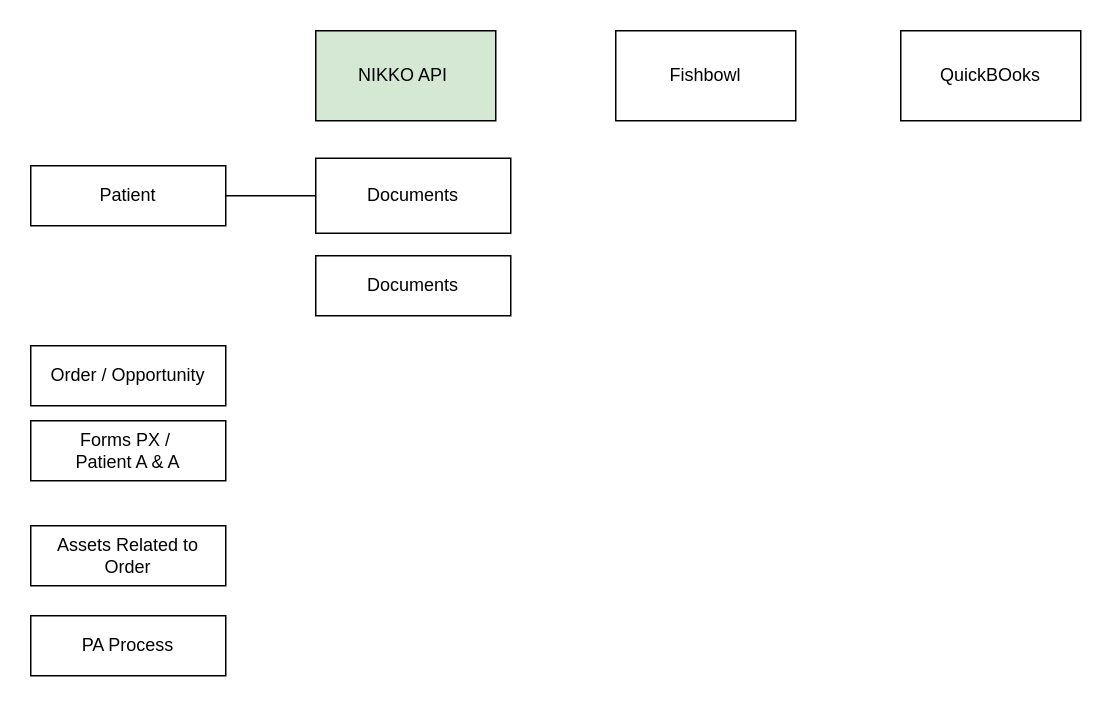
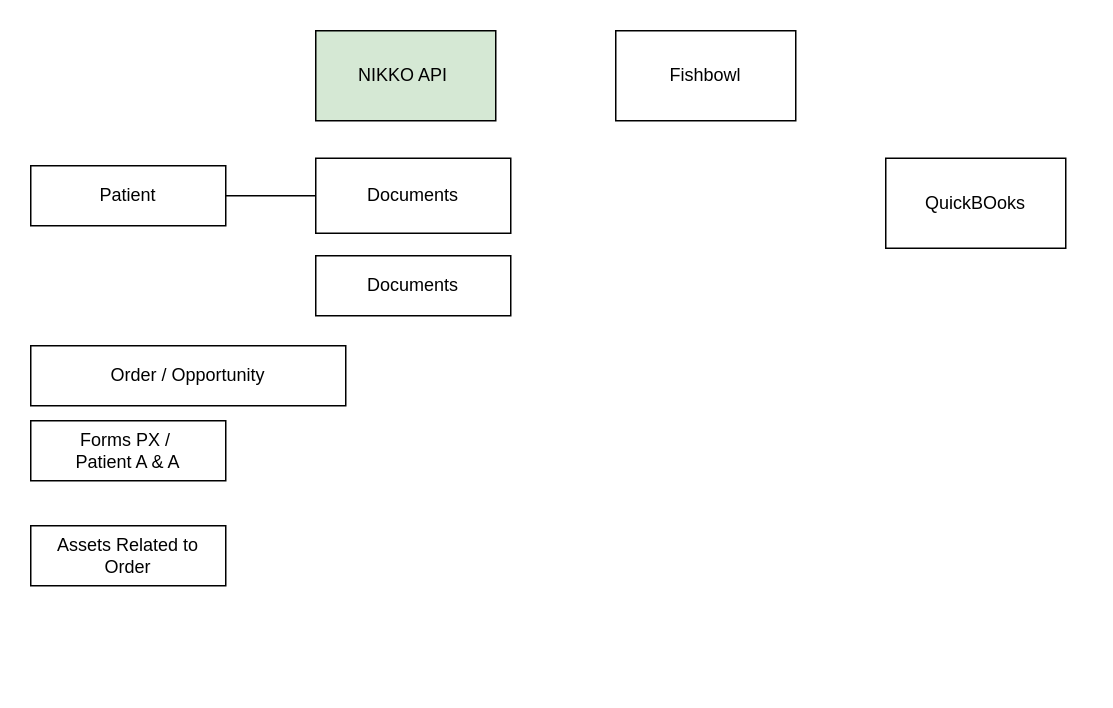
(991, 76) -> (976, 203)
(128, 376) -> (188, 376)
(128, 646) -> none
